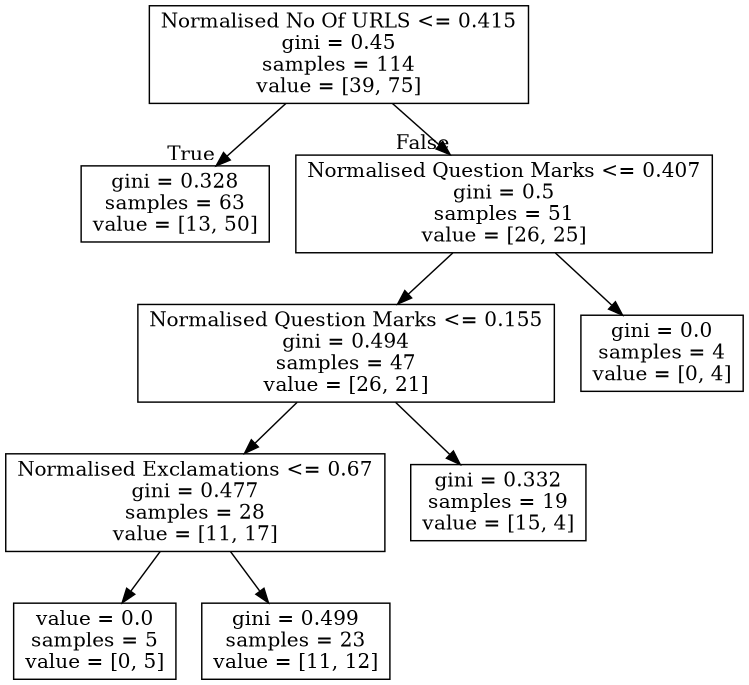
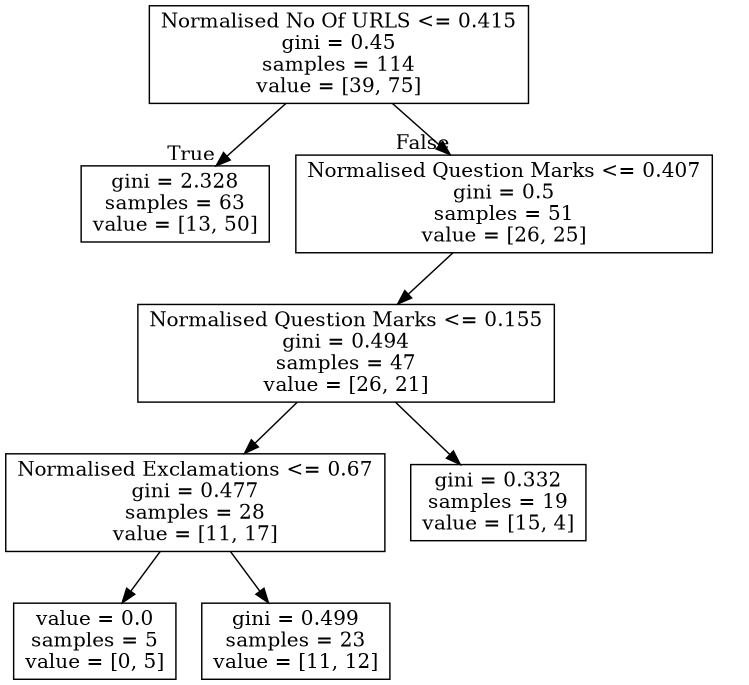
(175, 204) -> (175, 204)
(662, 353) -> none
